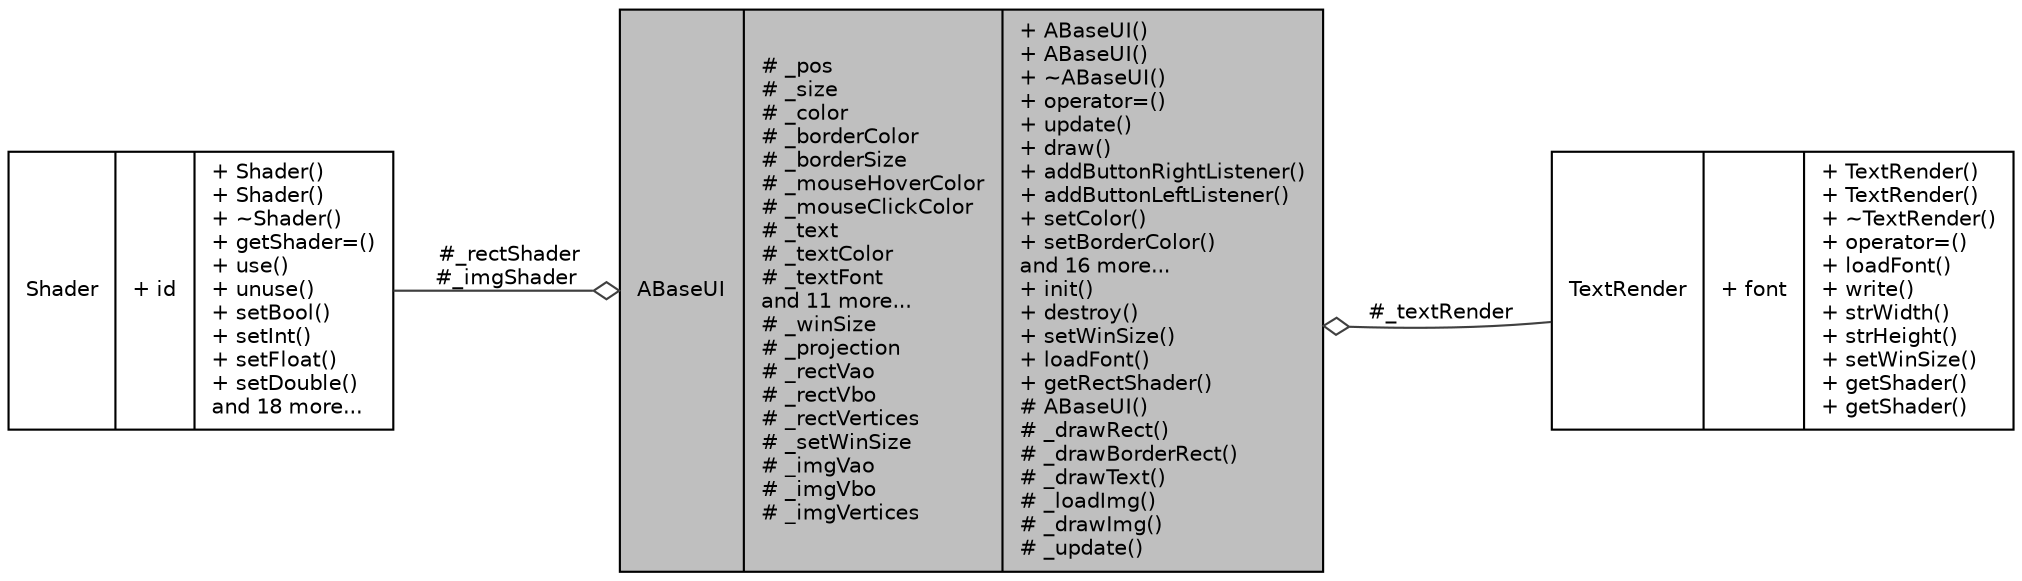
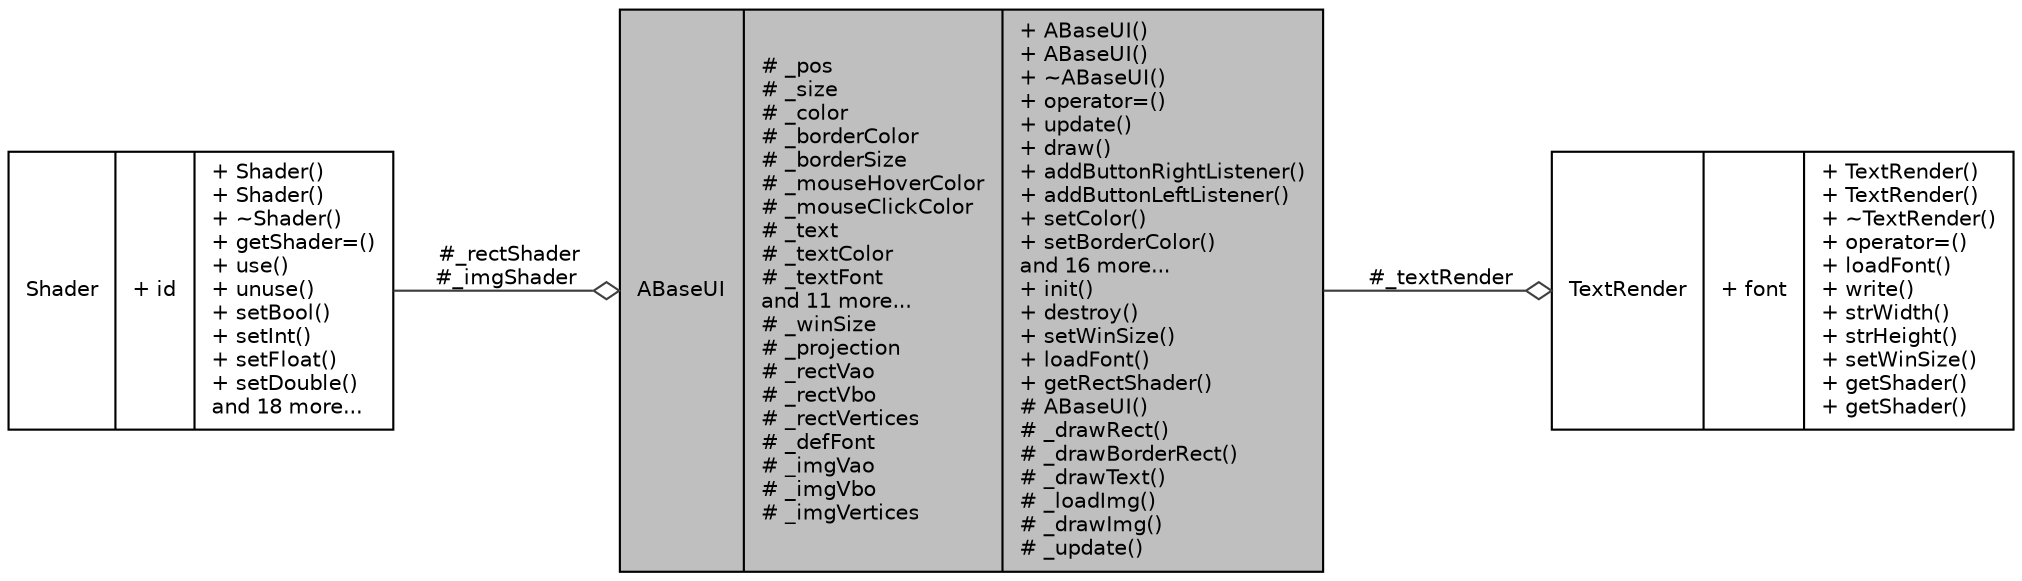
(1450, 327) -> (1424, 291)
(837, 442) -> (819, 442)
